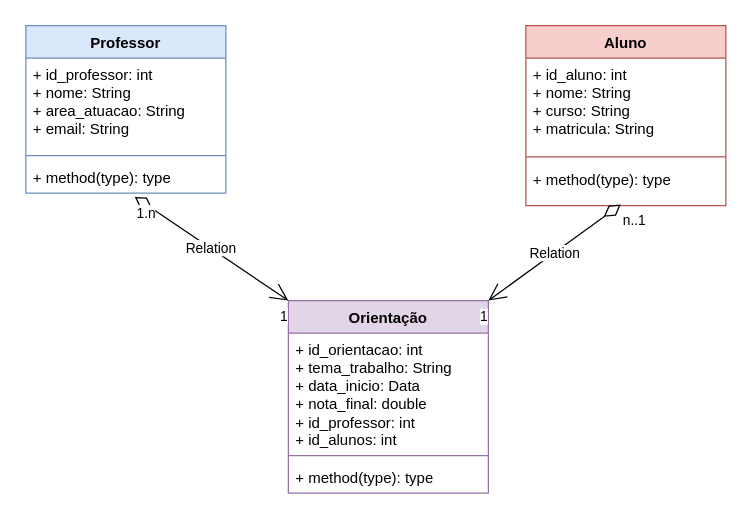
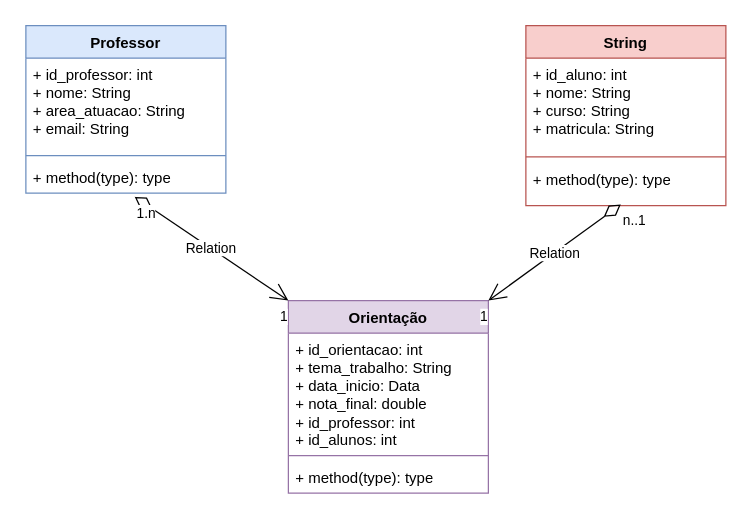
(626, 43) -> (626, 43)
